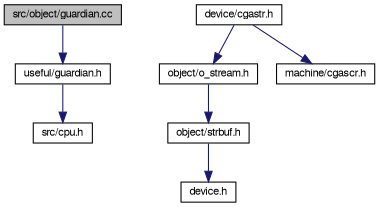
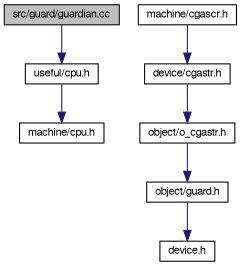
(63, 15) -> (62, 15)
(278, 41) -> (187, 39)
(63, 74) -> (62, 74)
(208, 74) -> (187, 133)
(63, 133) -> (62, 133)
(208, 133) -> (187, 192)
